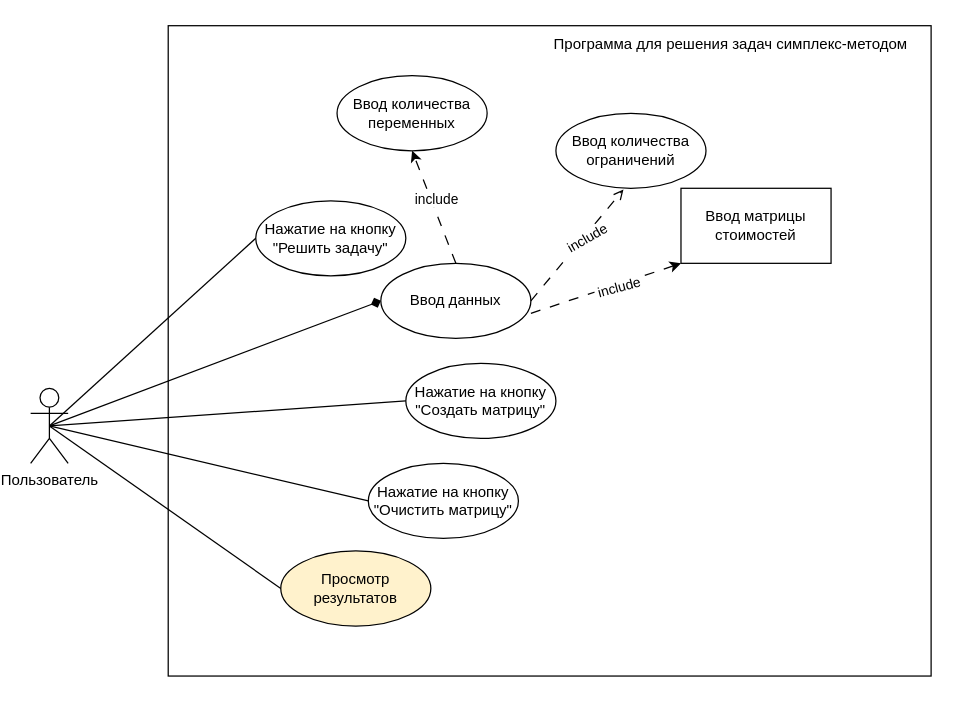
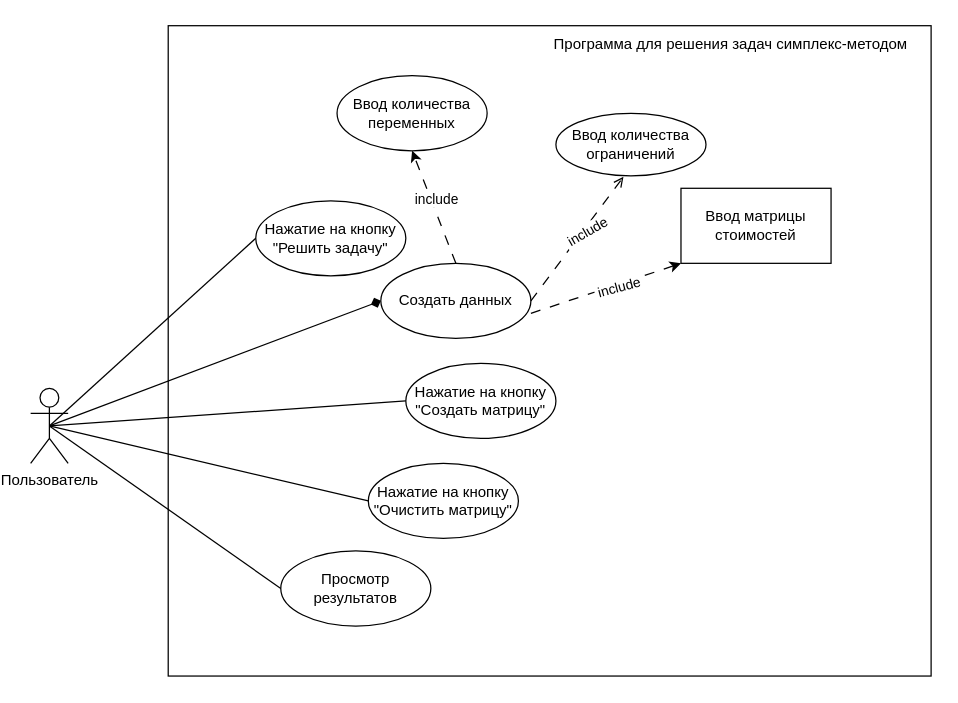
(631, 151) -> (631, 144)
(456, 301) -> (456, 301)
(356, 588) -> (356, 588)
